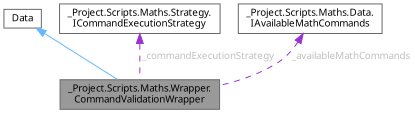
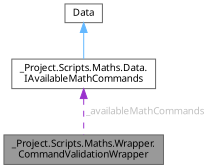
(140, 19) -> none
(81, 57) -> (84, 46)
